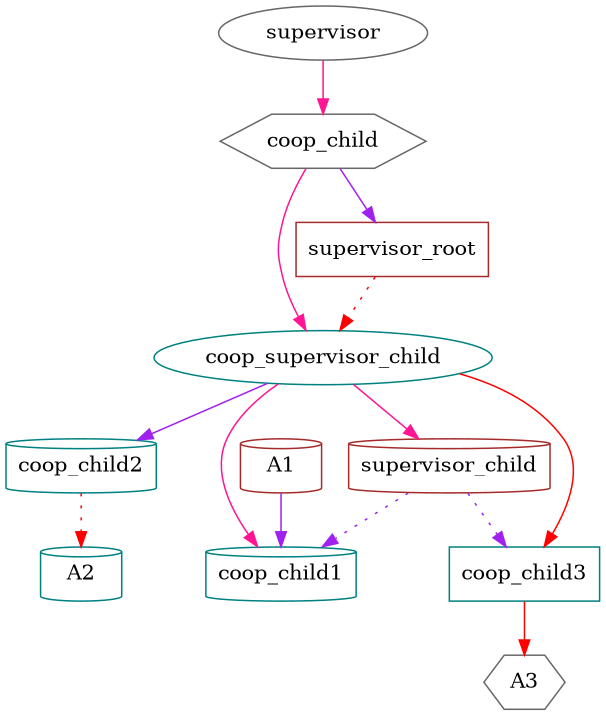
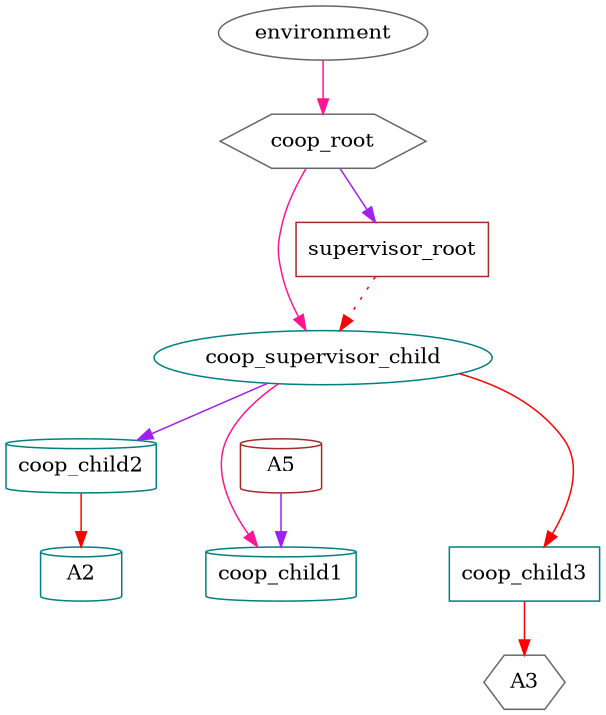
(323, 33) -> (323, 33)
(323, 141) -> (323, 141)
(281, 466) -> (281, 466)
(449, 466) -> none
(81, 513) -> (81, 513)
